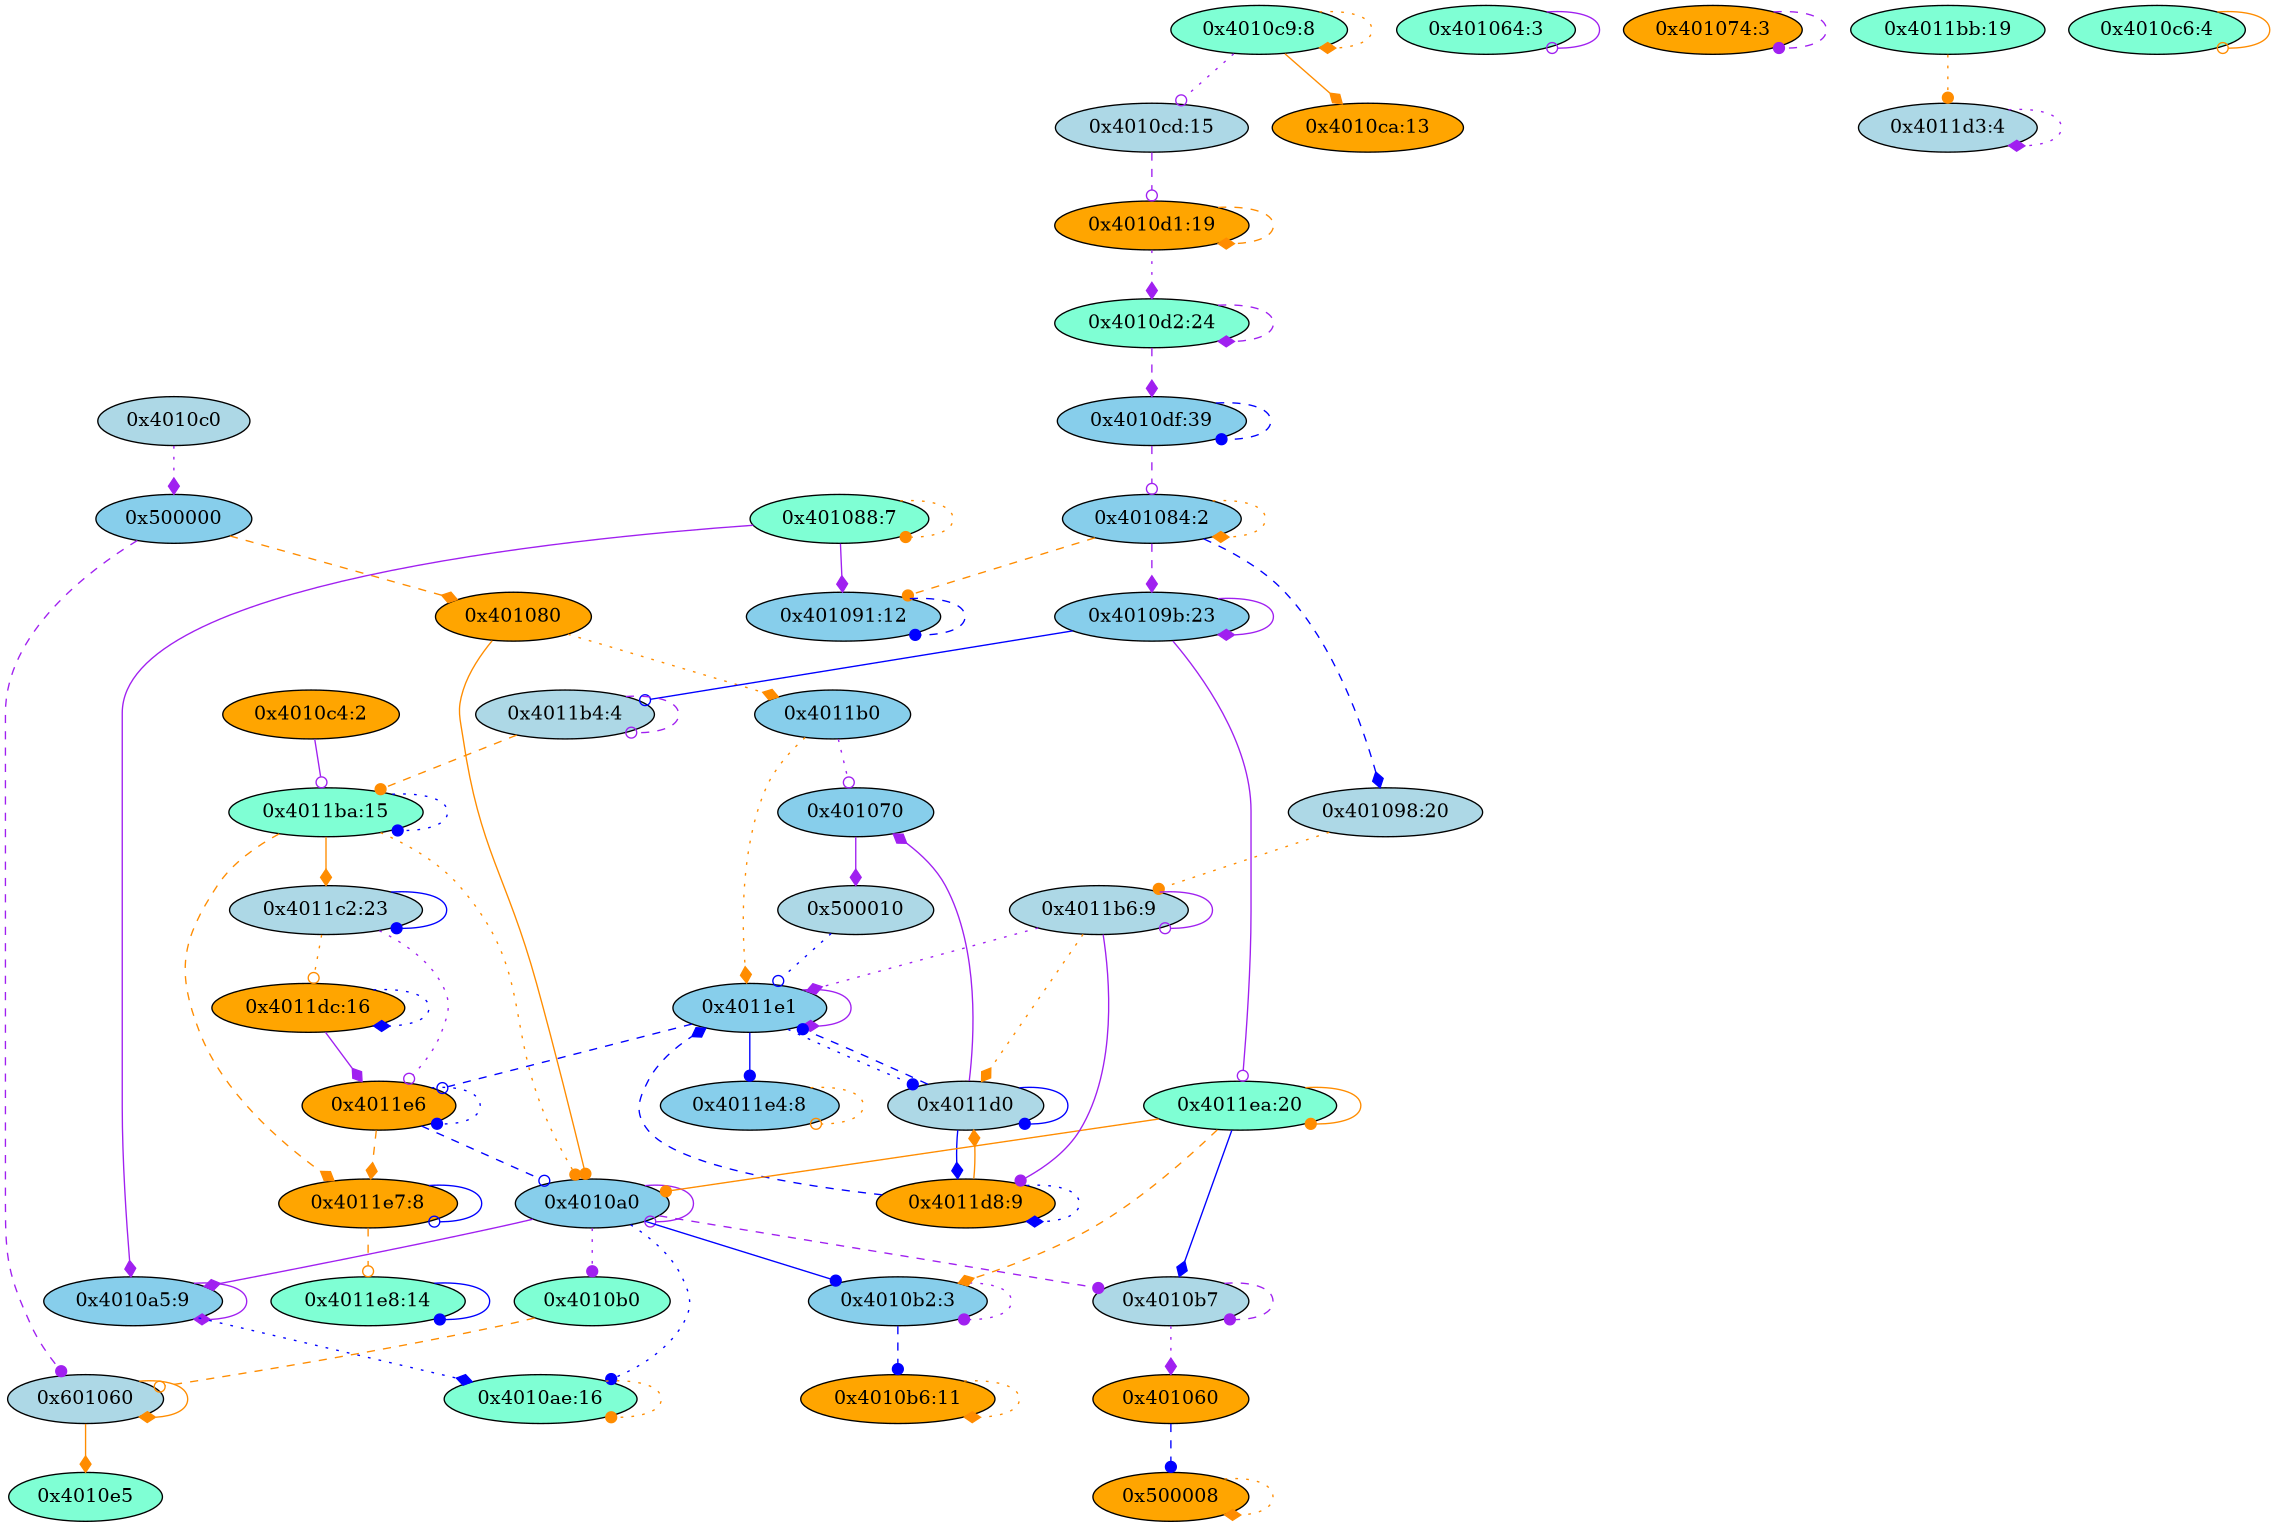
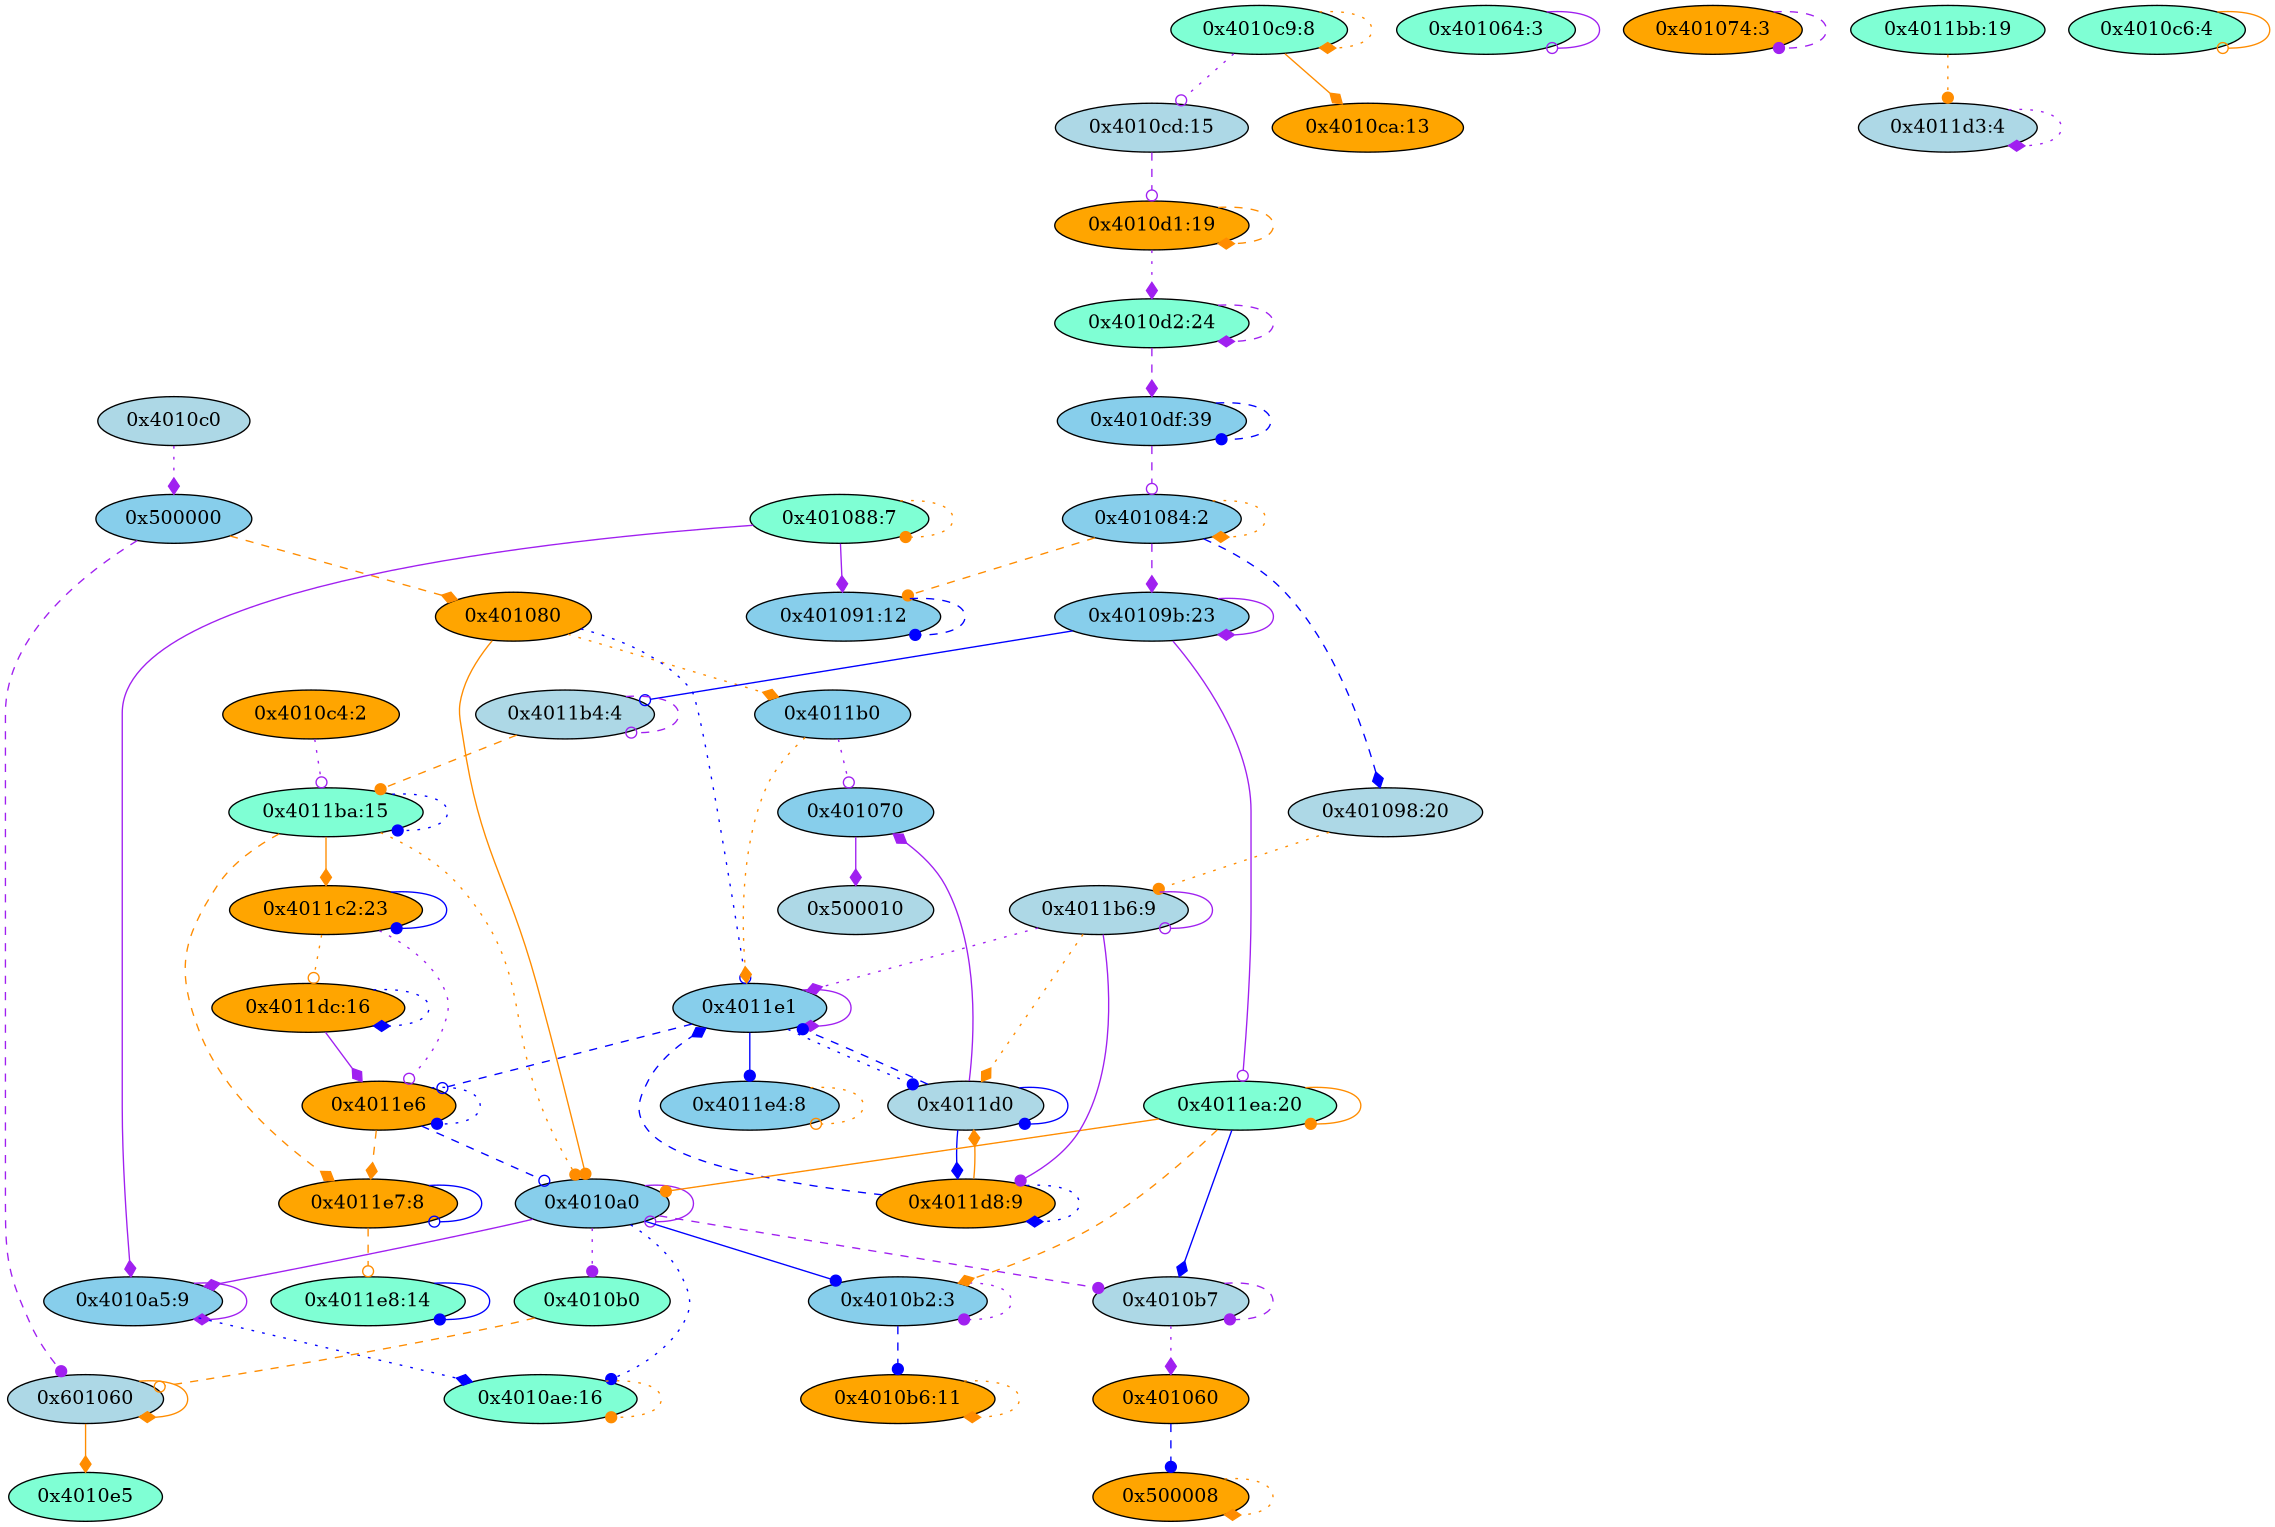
(318, 758) -> (318, 758)
(326, 910) -> (326, 910)
(807, 955) -> (710, 767)
